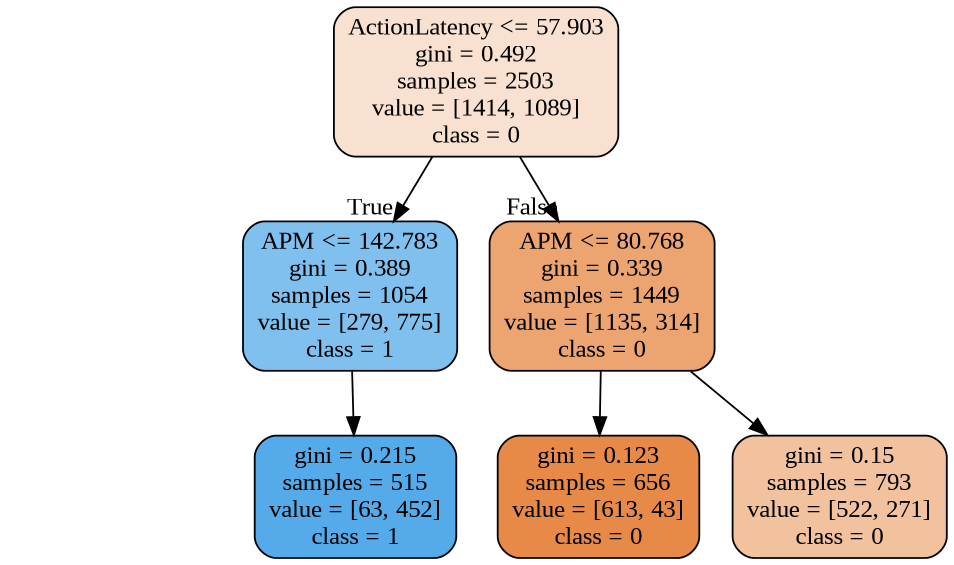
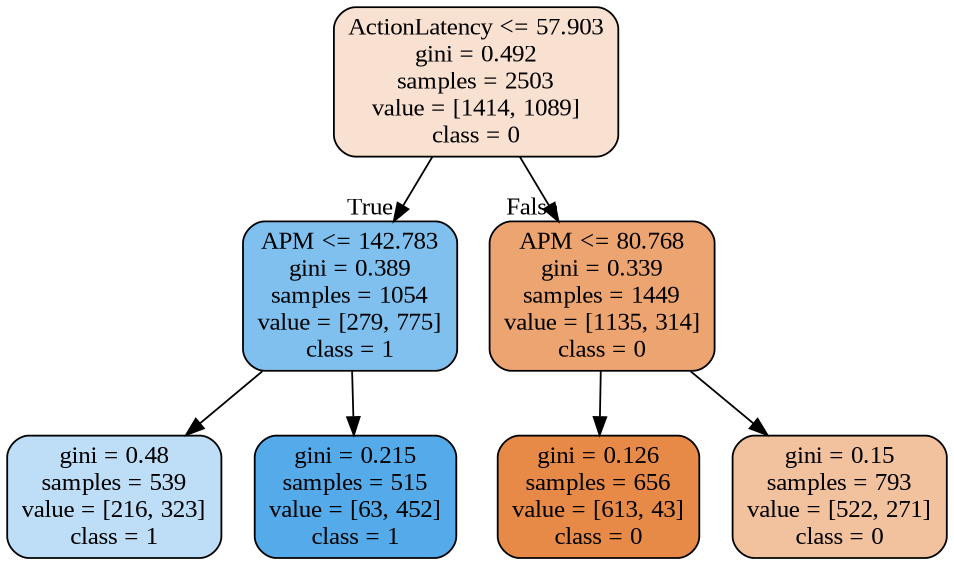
none -> (114, 497)
(598, 497) -> (598, 497)
